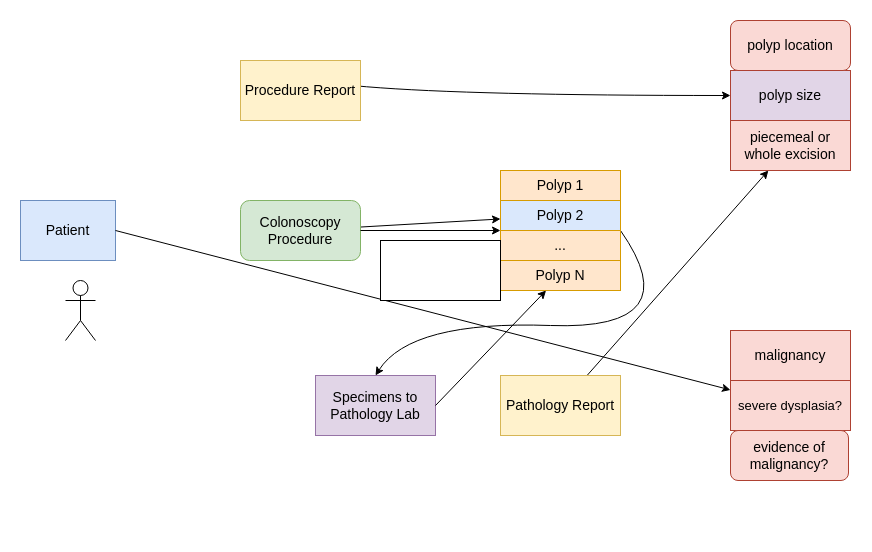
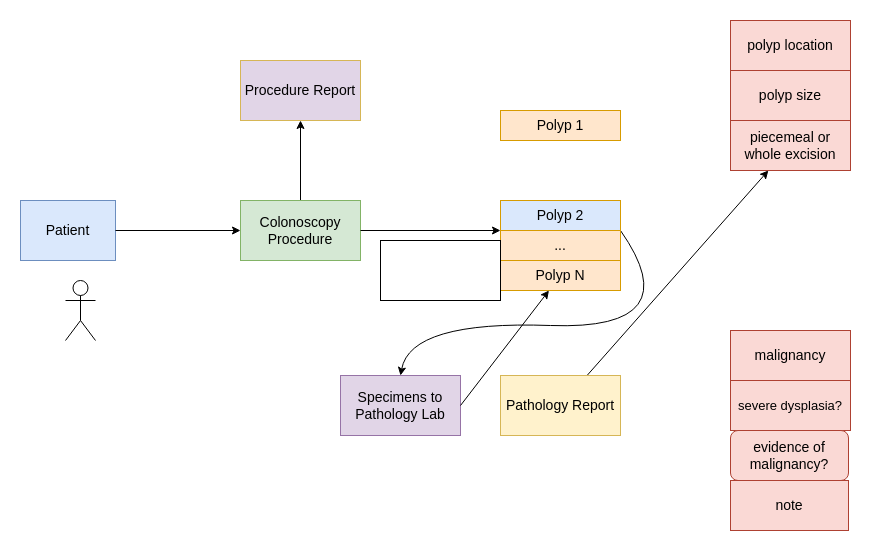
(791, 46) -> (791, 46)
(301, 91) -> (301, 91)
(542, 94) -> none
(791, 96) -> (791, 96)
(561, 186) -> (561, 126)
(427, 223) -> (301, 164)
(301, 231) -> (301, 231)
(298, 278) -> (175, 231)
(376, 406) -> (401, 406)
none -> (790, 506)
